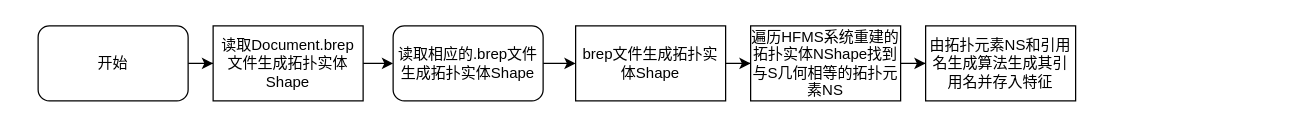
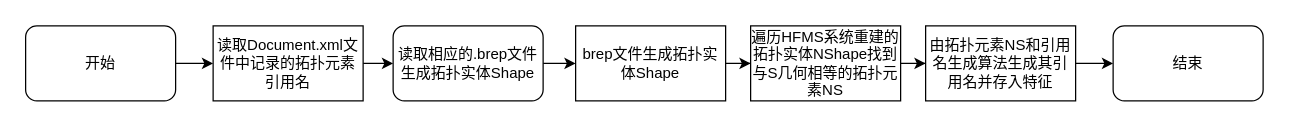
(113, 63) -> (101, 63)
(288, 63) -> (288, 63)
none -> (1099, 63)
none -> (1188, 63)
